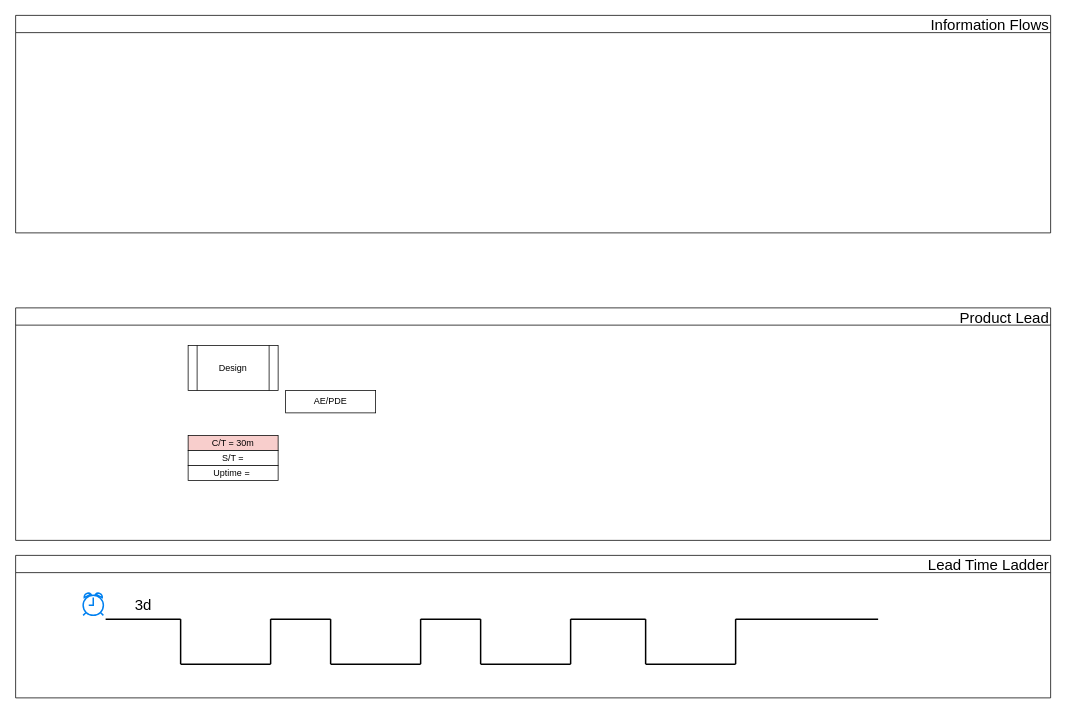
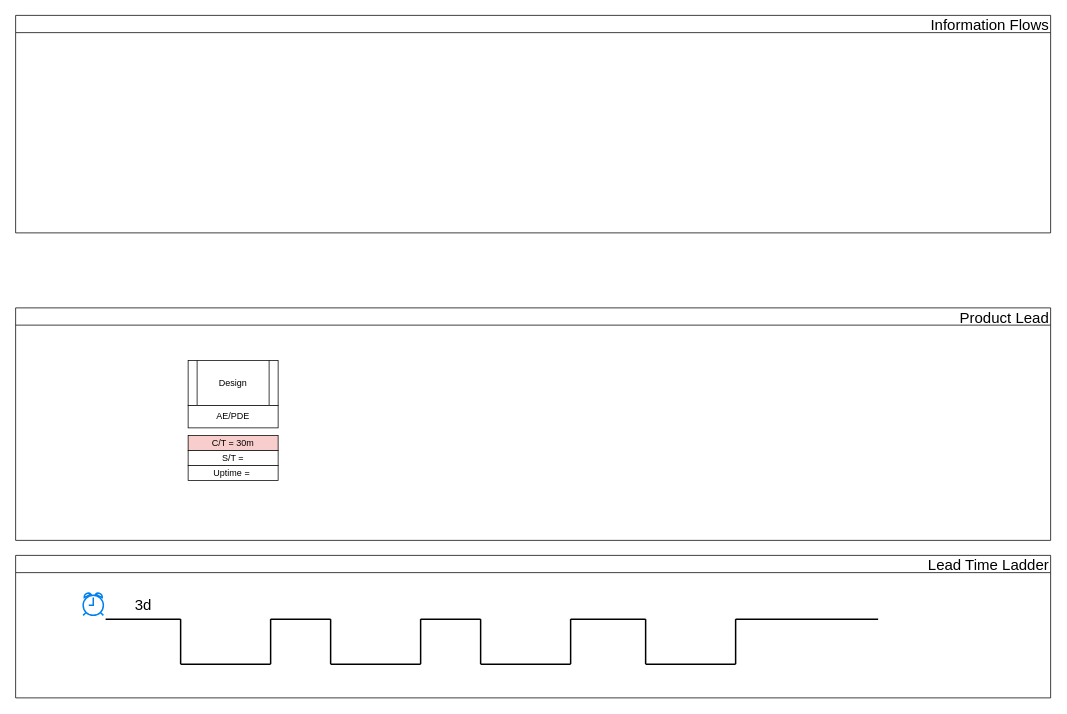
(233, 368) -> (233, 383)
(330, 402) -> (233, 417)
